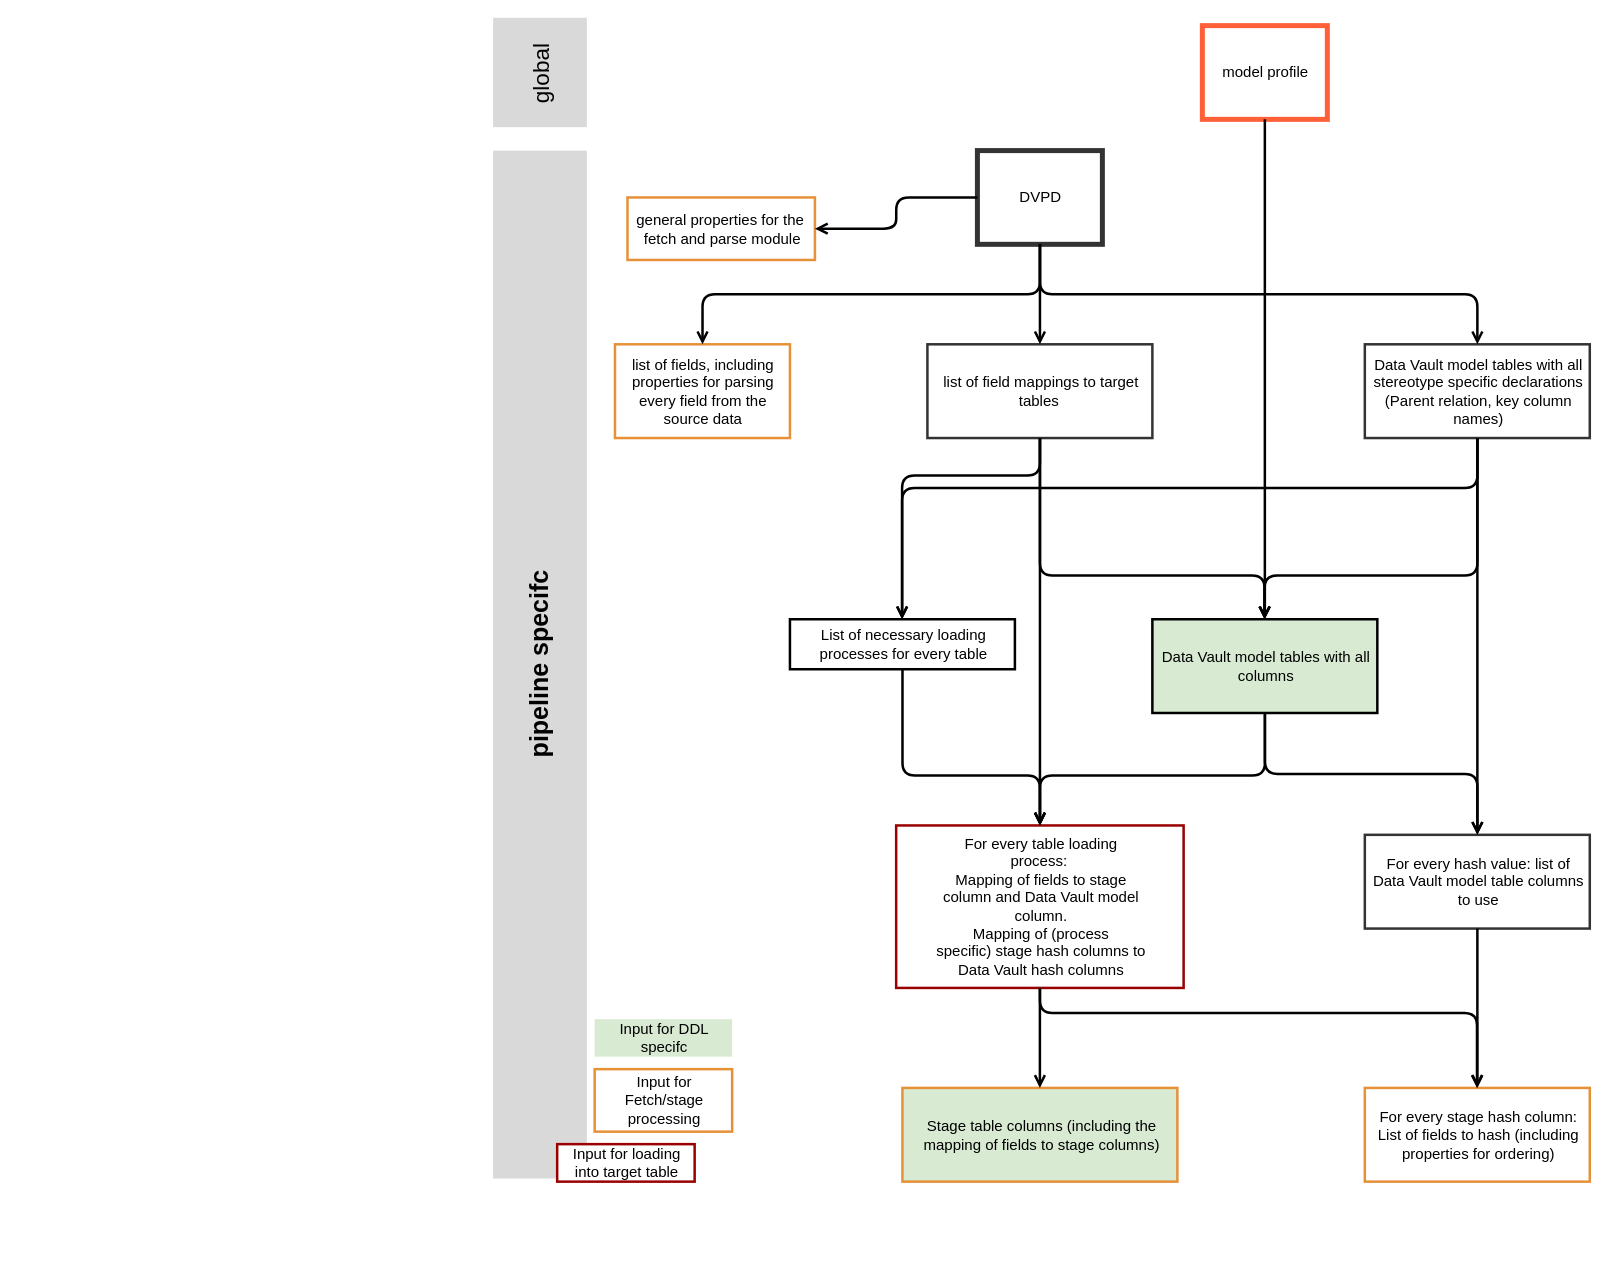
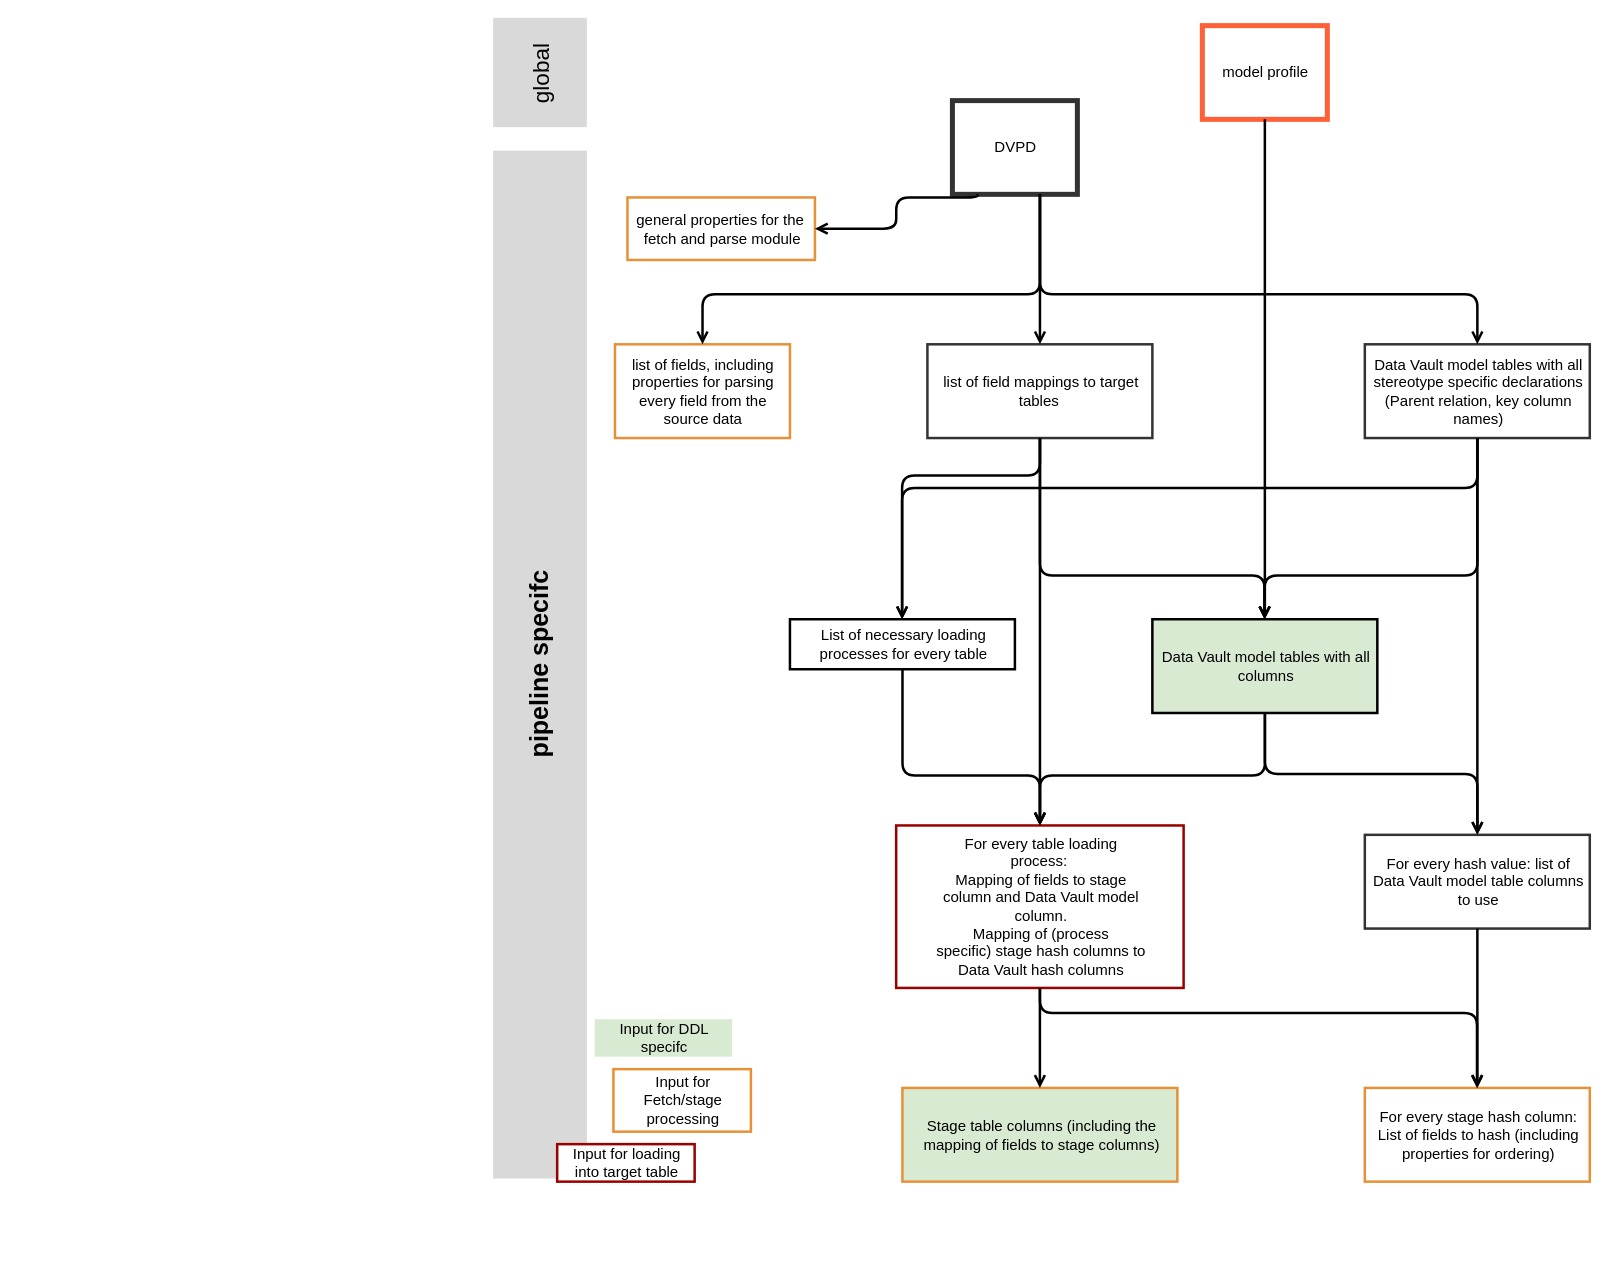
(1040, 198) -> (1015, 148)
(663, 1101) -> (682, 1101)
